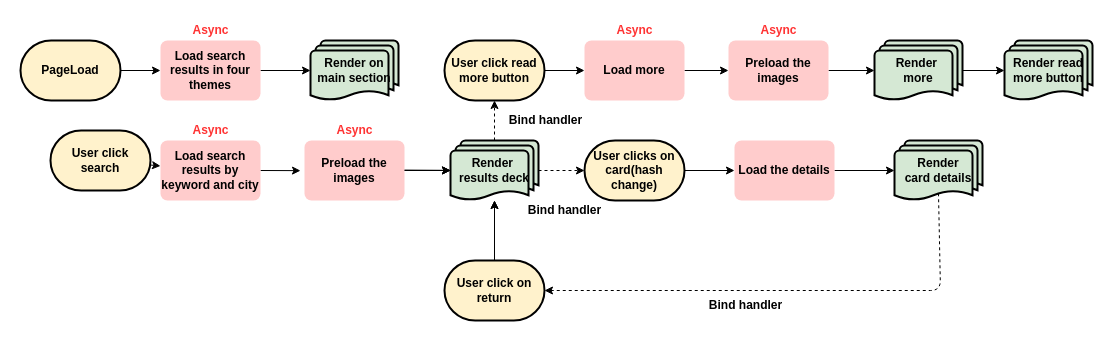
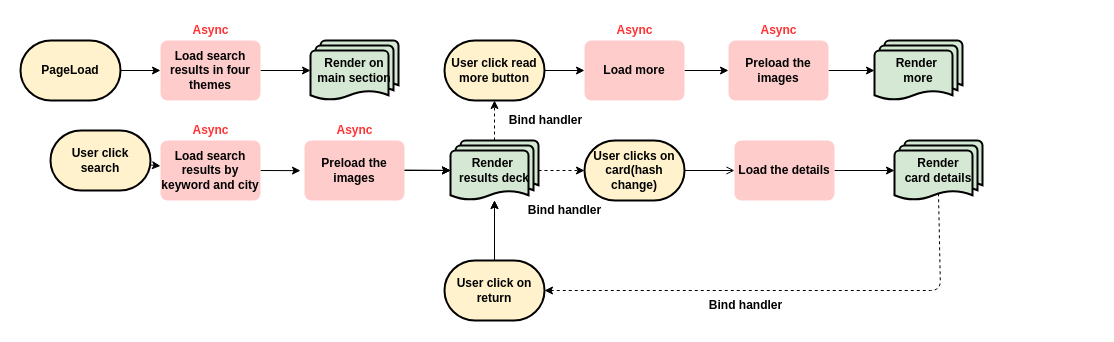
(980, 71) -> none
(1049, 71) -> none
(726, 171) -> (728, 171)
